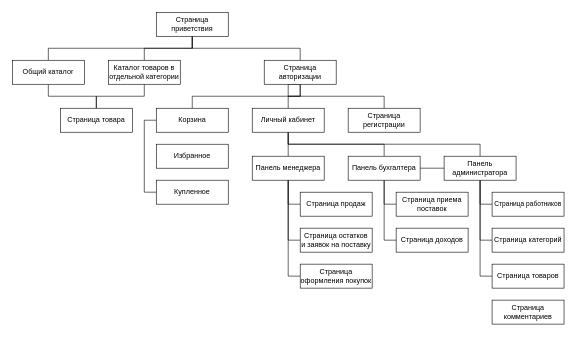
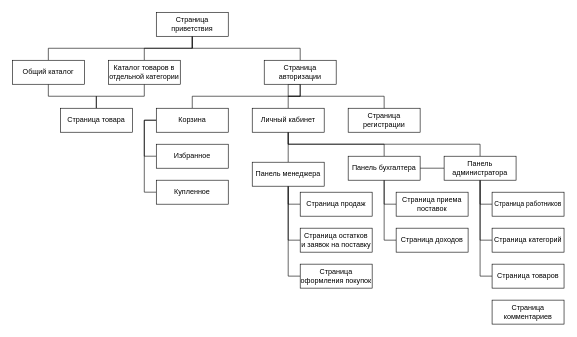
none -> (151, 156)
(288, 168) -> (288, 174)
